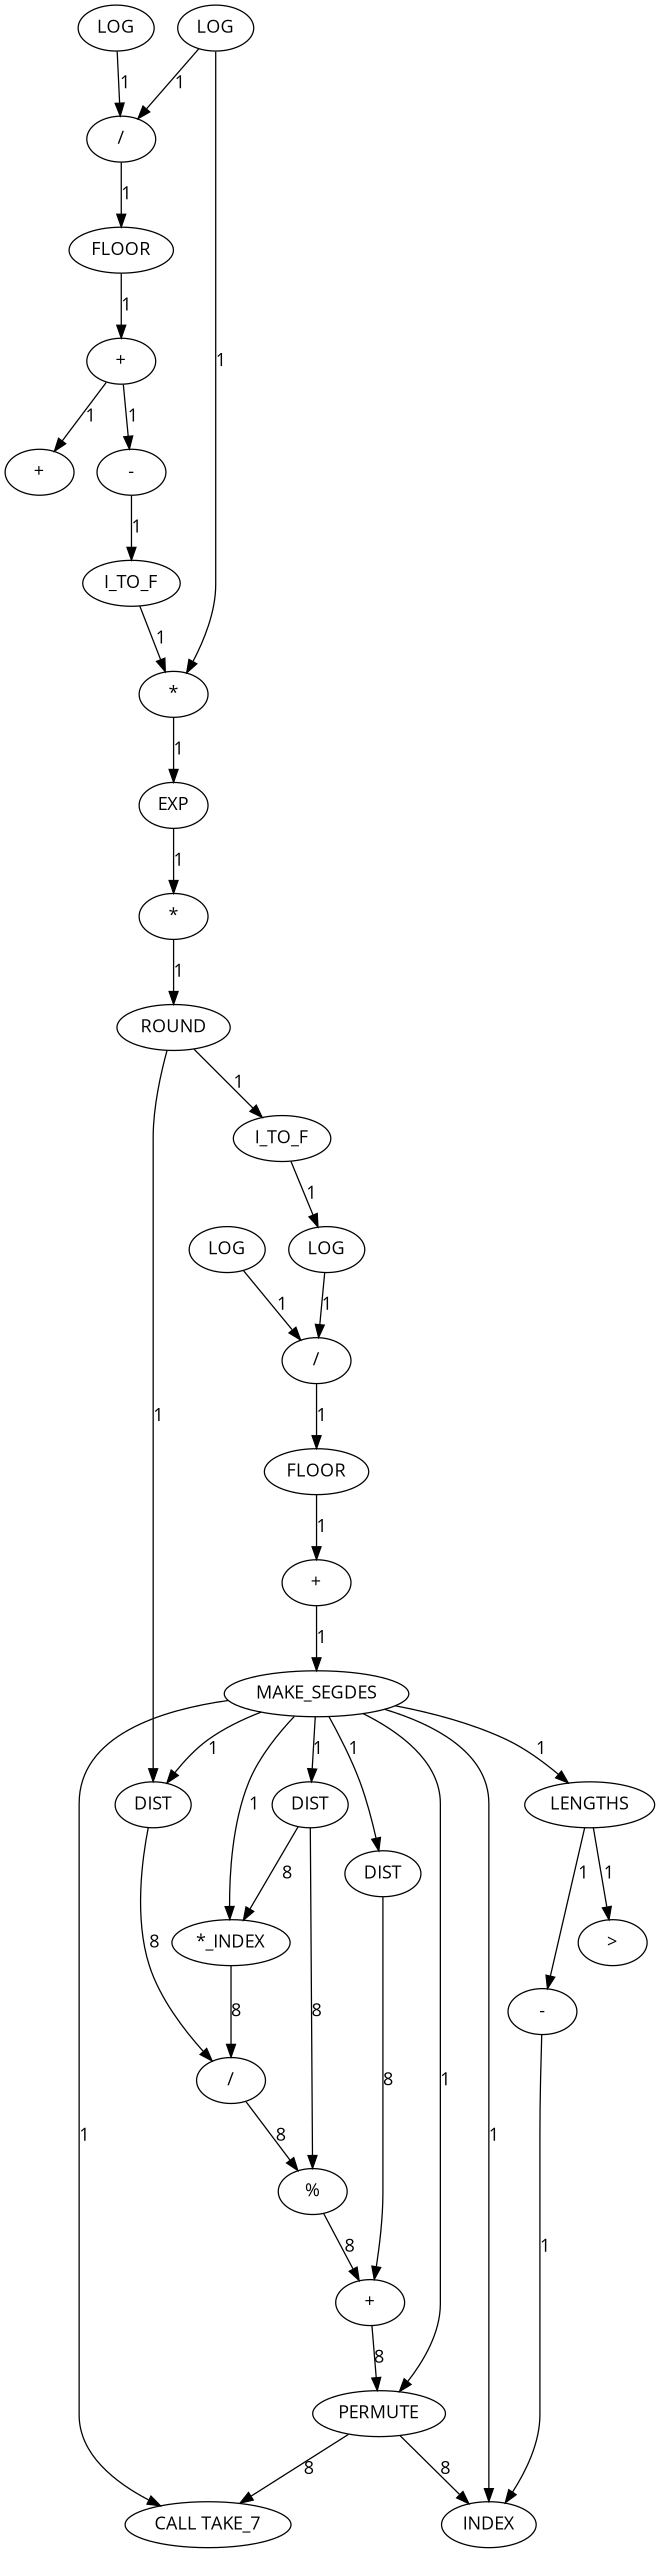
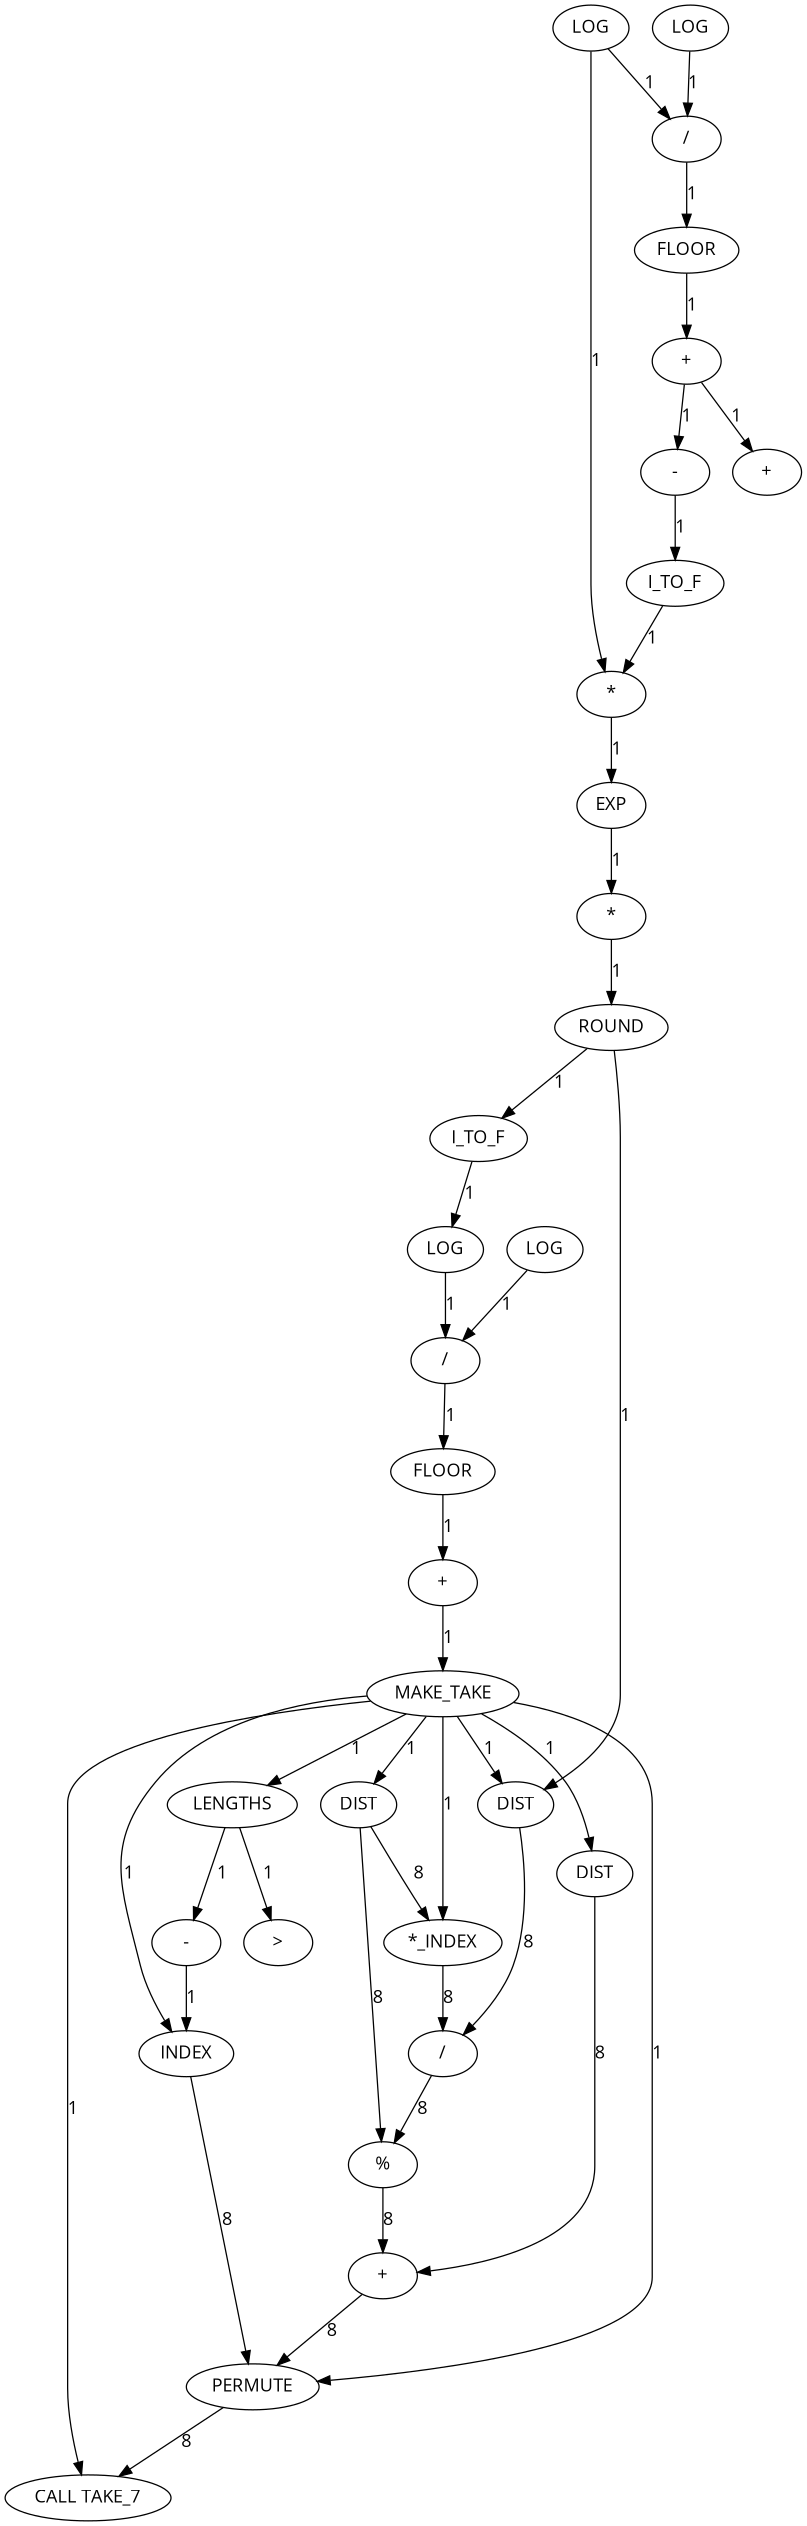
(317, 1694) -> (443, 1694)
(430, 2465) -> (218, 2214)
